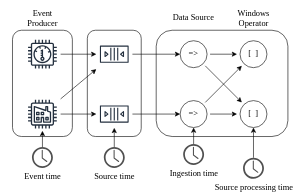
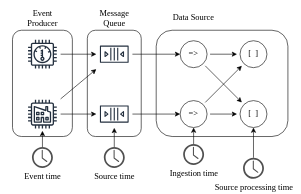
none -> (114, 18)
(254, 18) -> none
